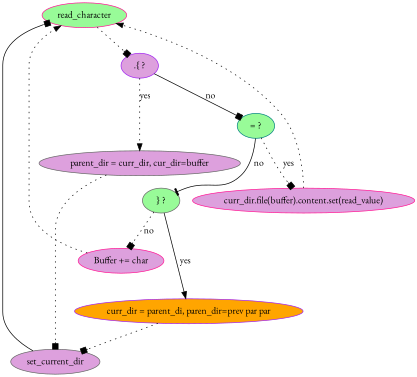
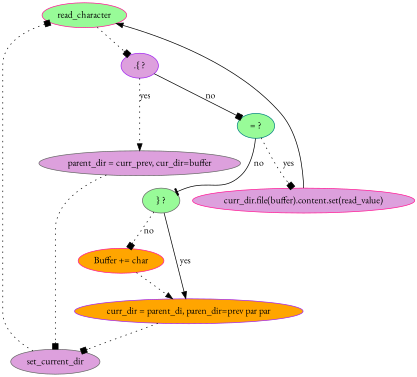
(242, 79) -> (242, 79)
(29, 152) -> (152, 284)
(140, 163) -> (140, 163)
(3, 184) -> (3, 184)
(121, 261) -> (121, 261)
